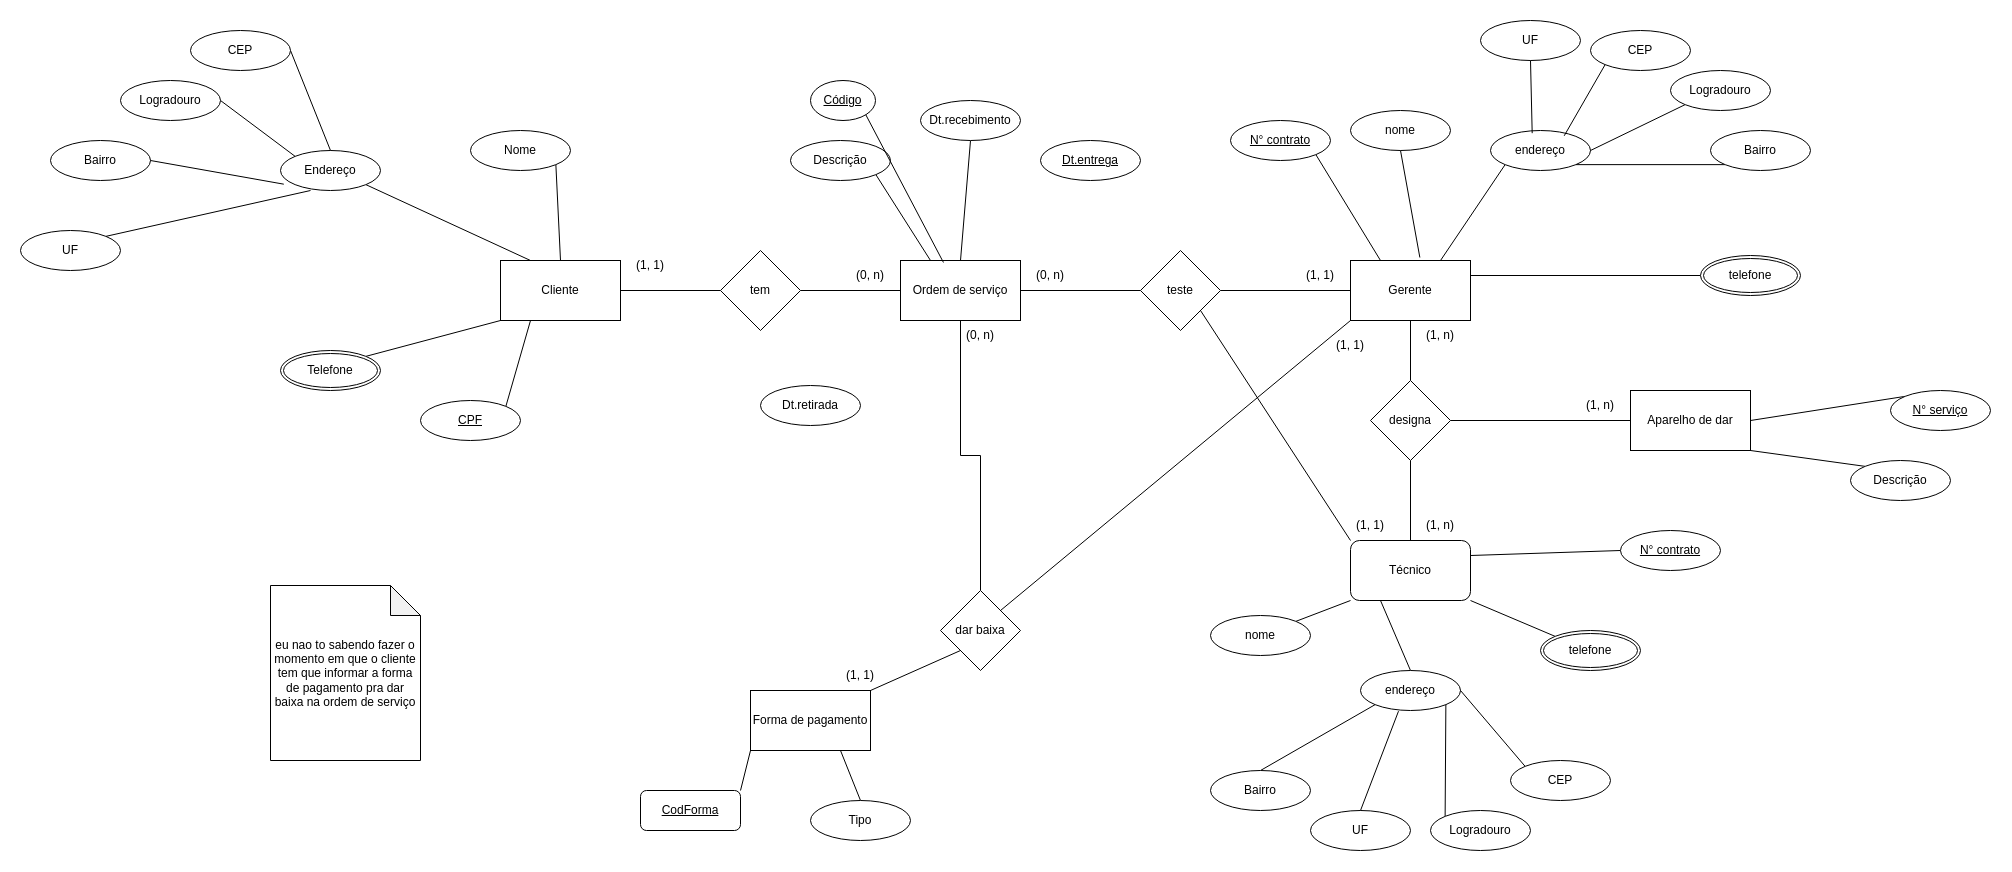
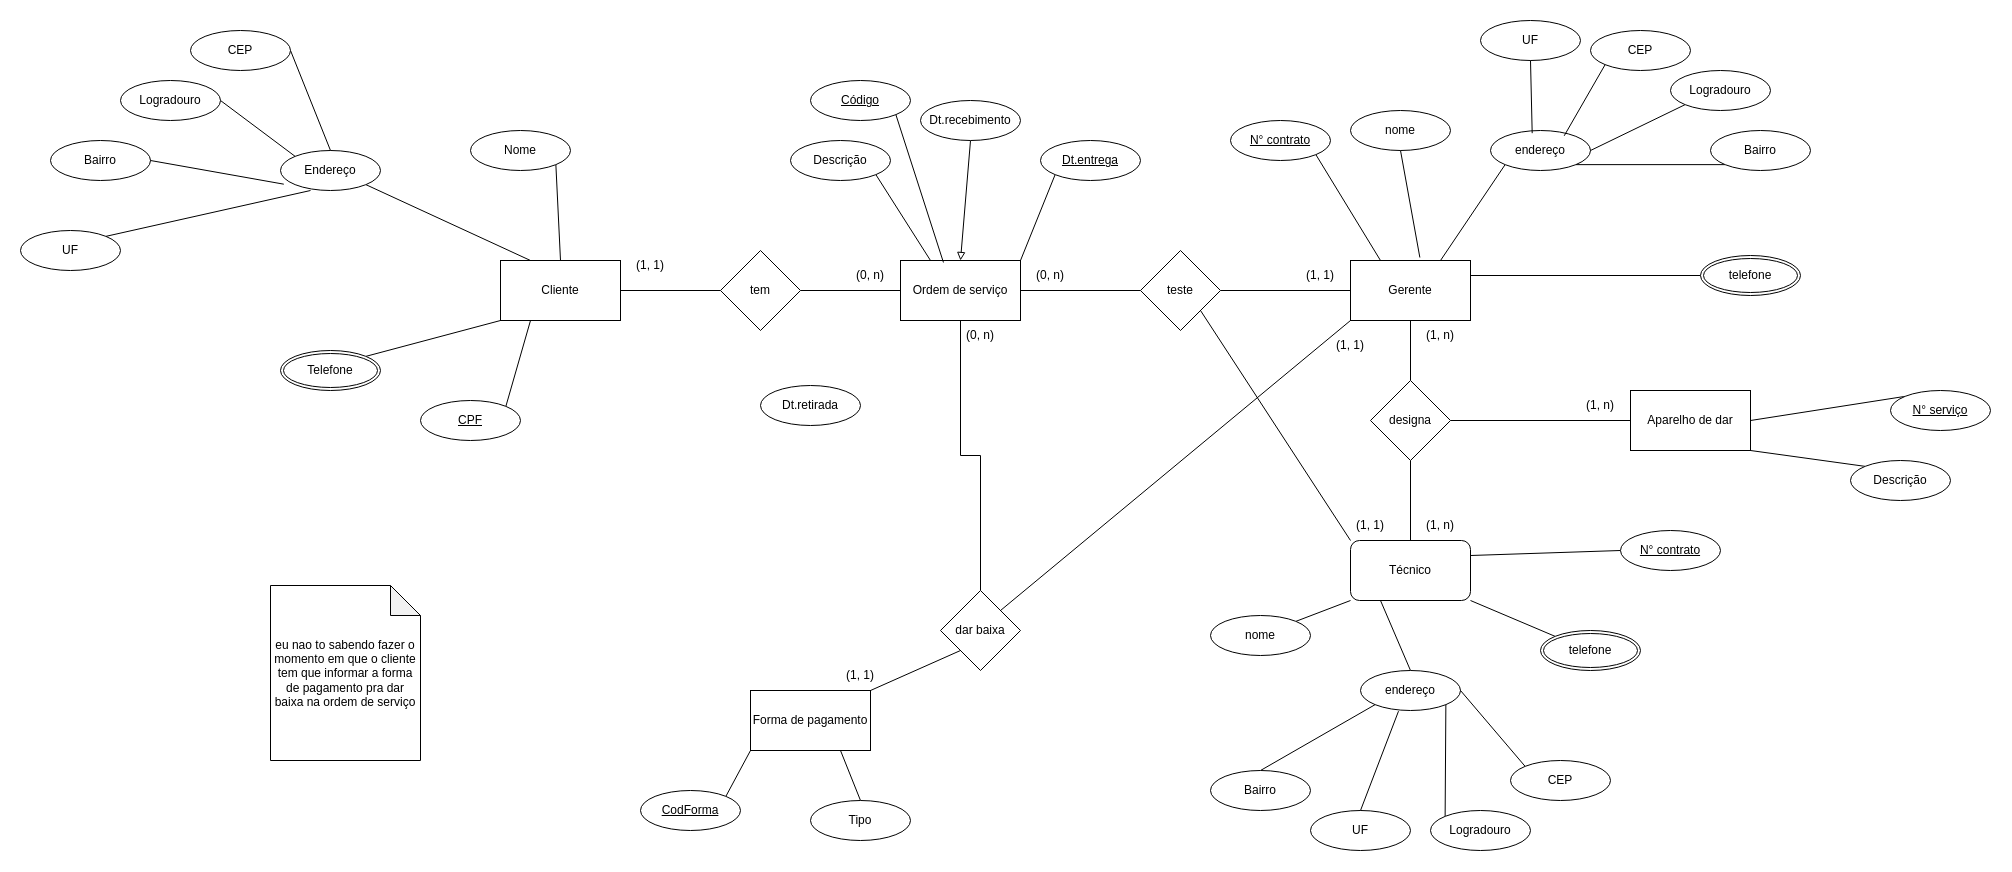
(843, 101) -> (861, 101)
none -> (1038, 218)
(961, 254) -> (961, 251)
(691, 811) -> (691, 811)
